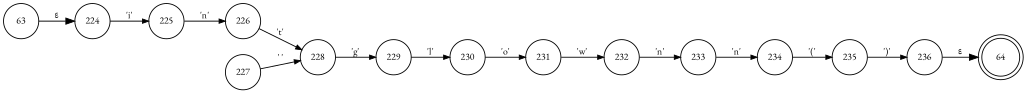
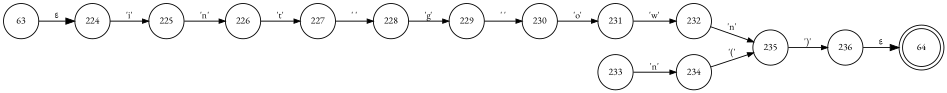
(278, 38) -> (277, 21)
(431, 52) -> (503, 16)
(657, 57) -> (729, 33)
